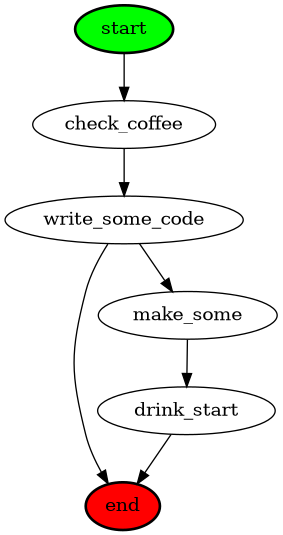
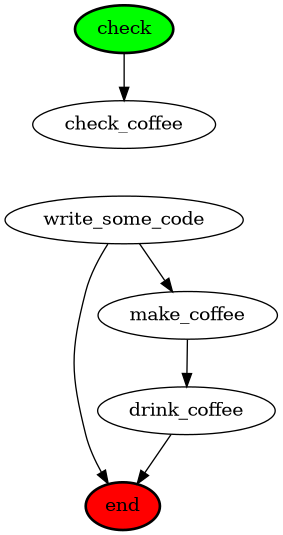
(124, 29) -> (124, 29)
(124, 166) -> none
(188, 315) -> (188, 315)
(186, 411) -> (186, 411)
